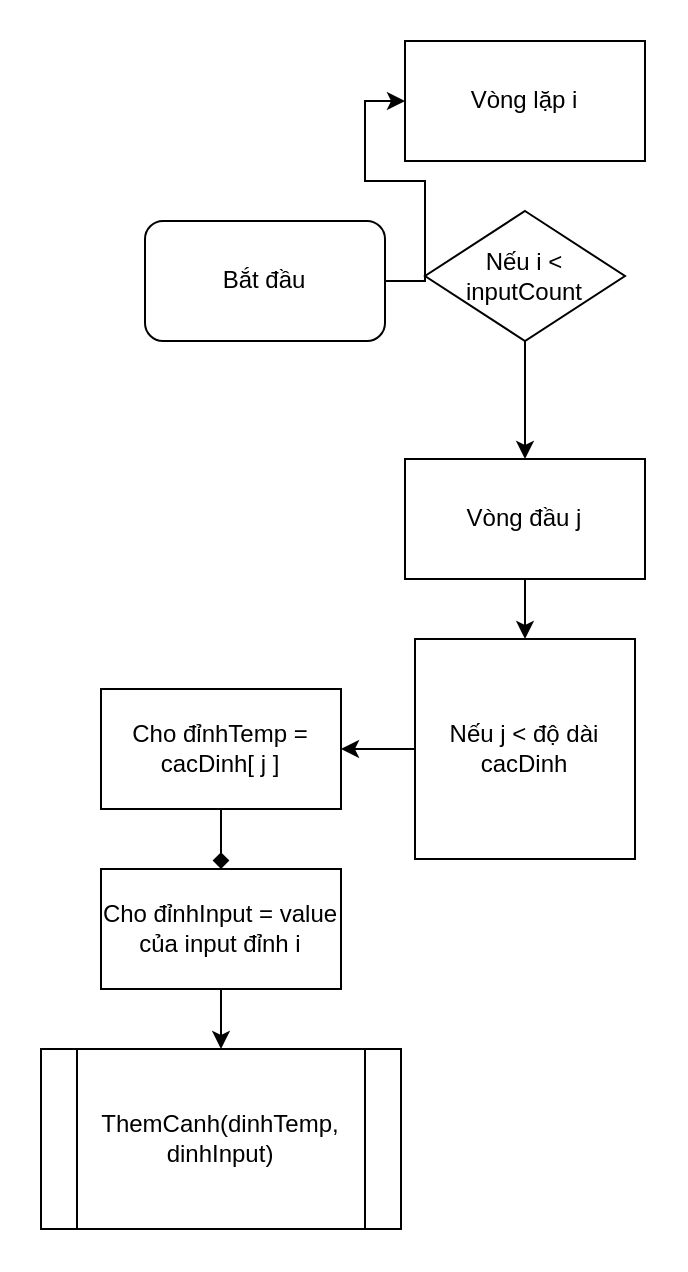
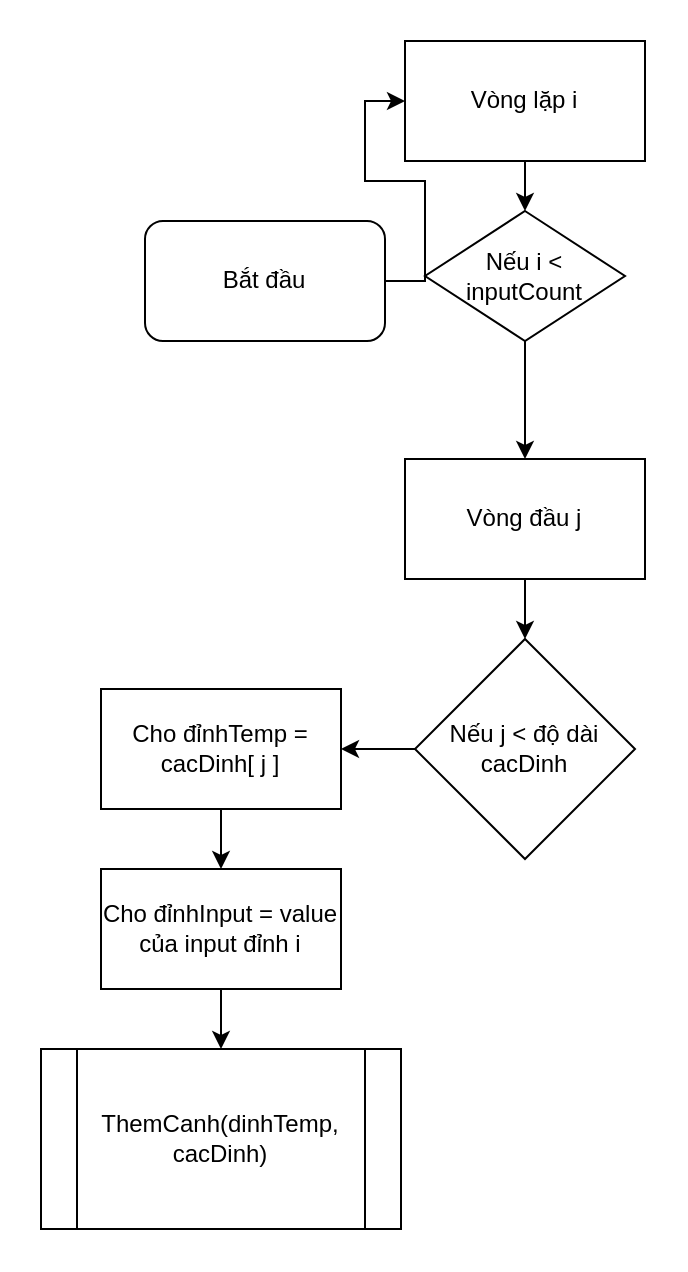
none -> (525, 193)
(525, 749) -> (525, 749)
(221, 853) -> (221, 854)
(221, 1139) -> (221, 1139)
